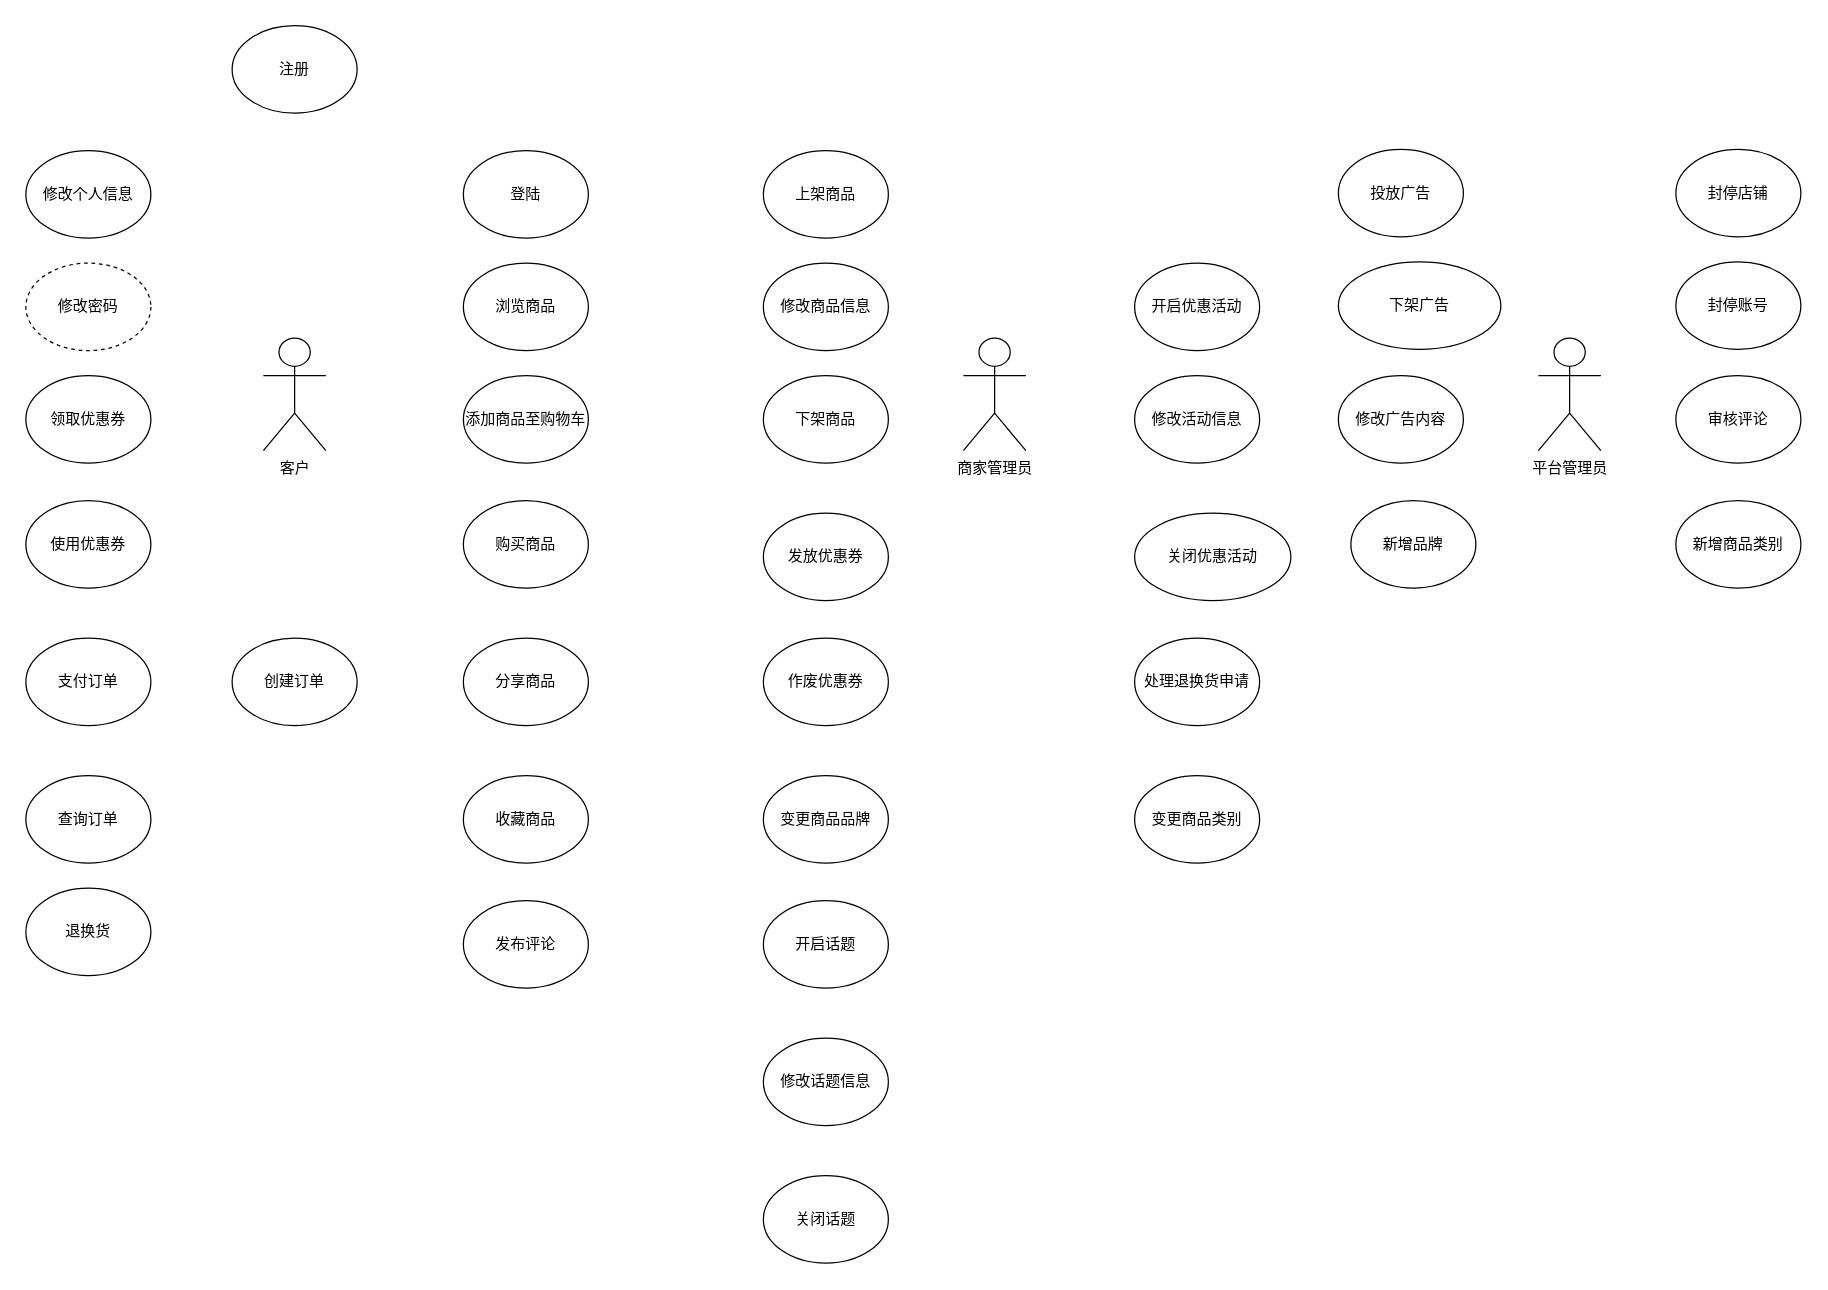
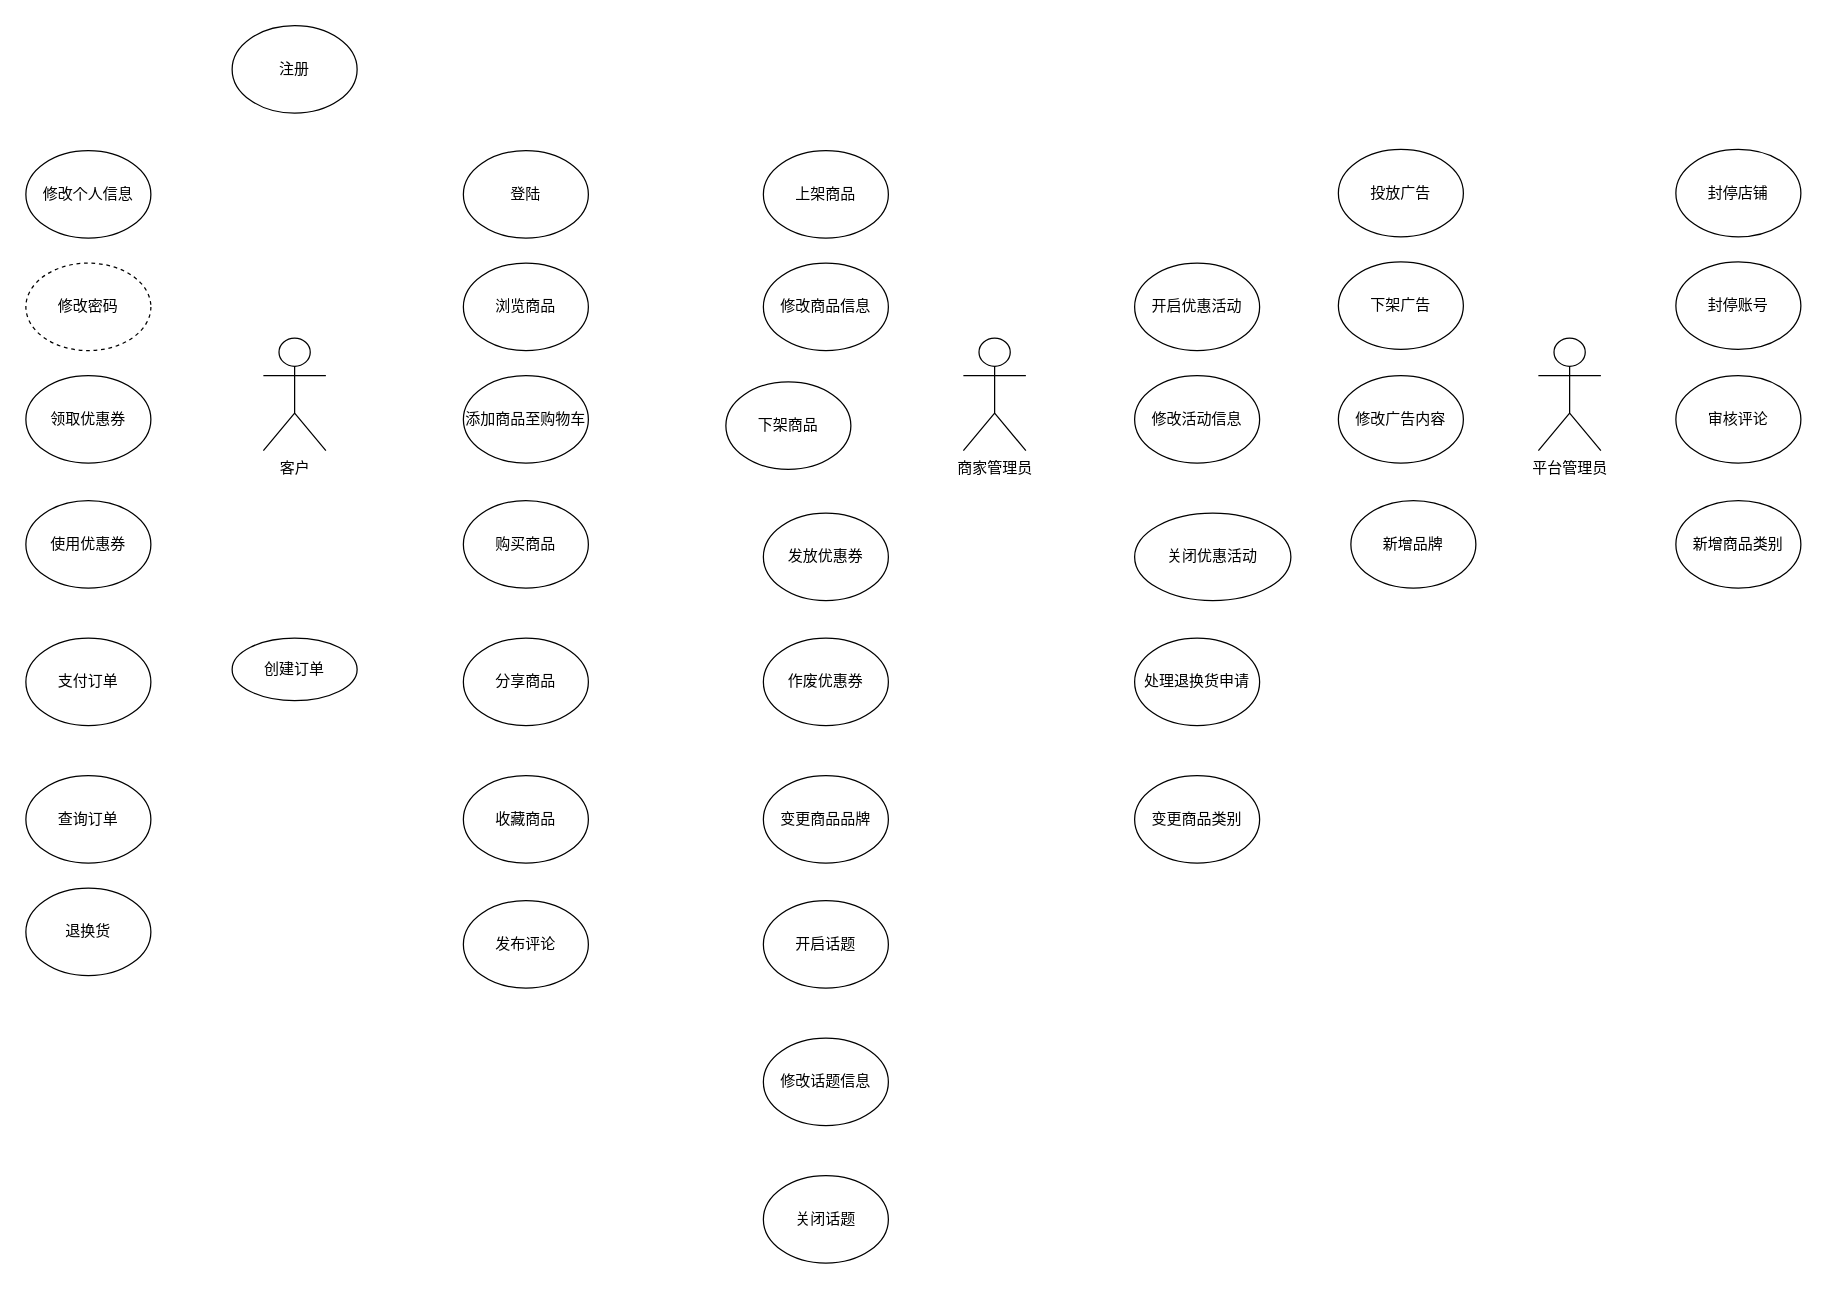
(1419, 306) -> (1401, 306)
(826, 419) -> (788, 426)
(294, 682) -> (294, 669)
